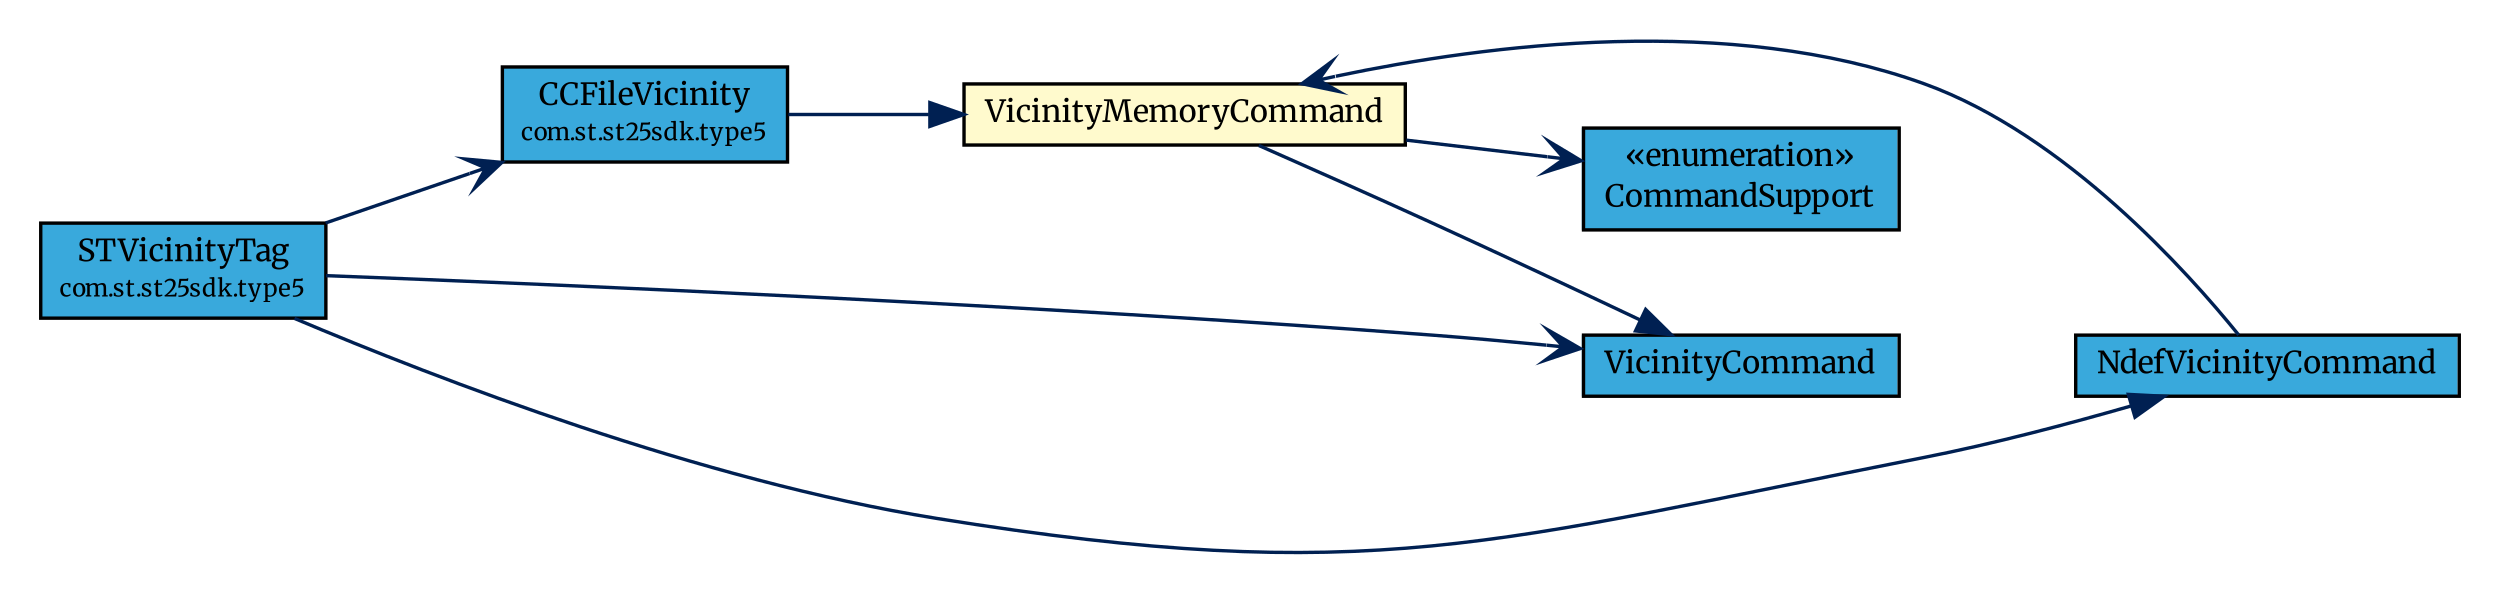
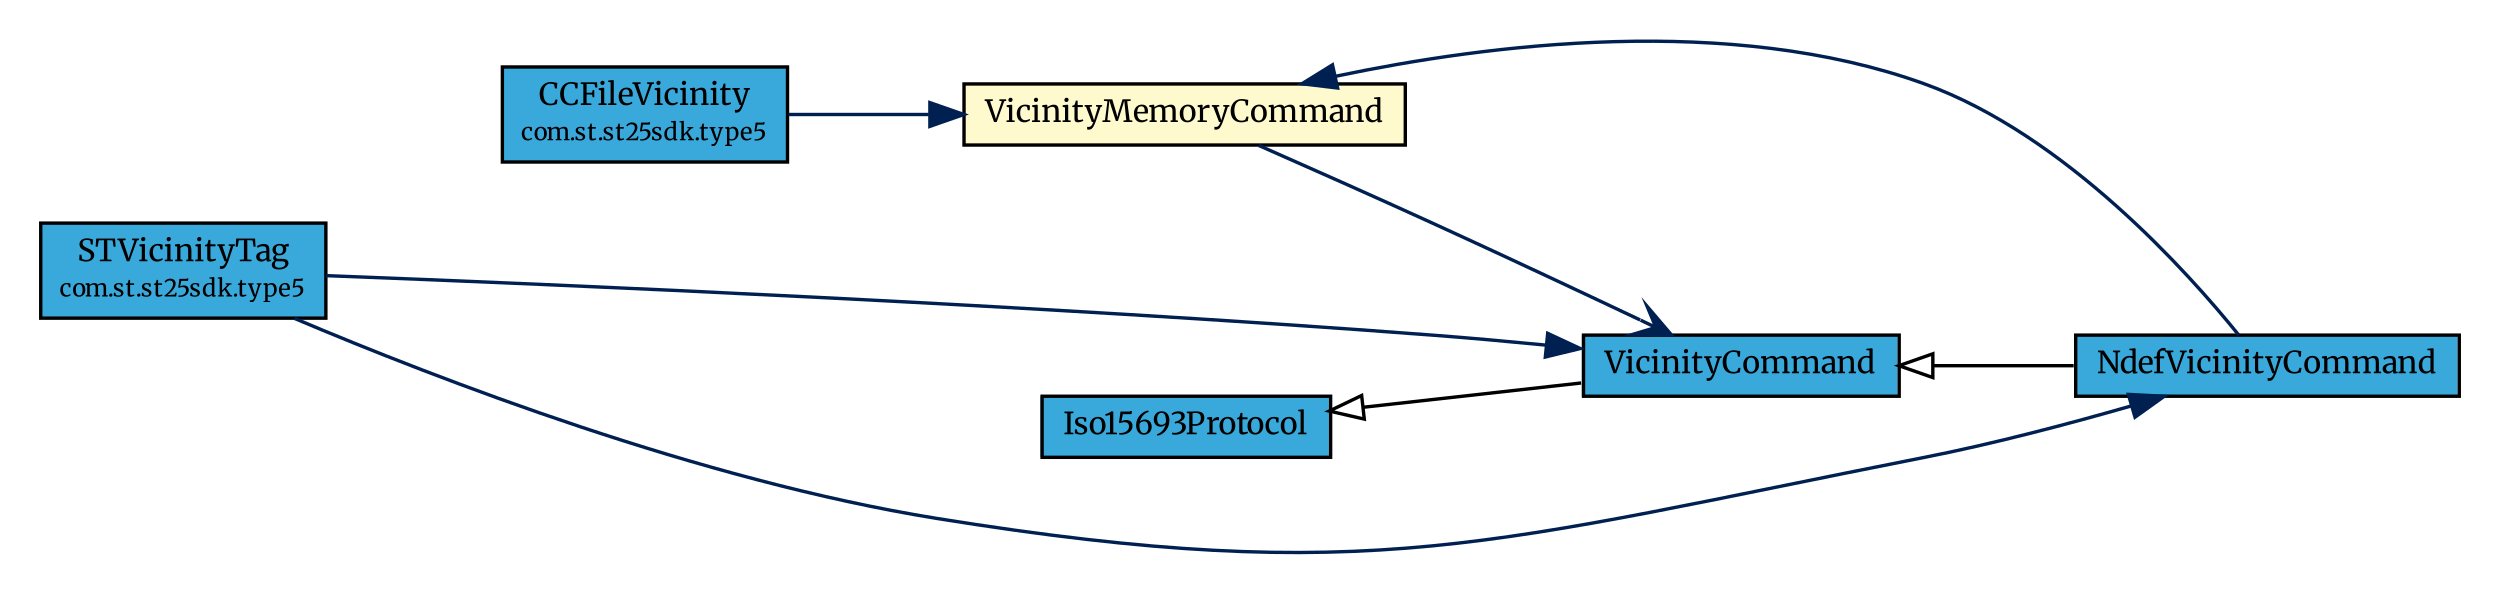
(1833, 59) -> (1833, 59)
(1740, 179) -> none
(398, 198) -> none
(1450, 231) -> (1450, 231)
(937, 304) -> (937, 304)
none -> (2003, 366)
none -> (1185, 427)
